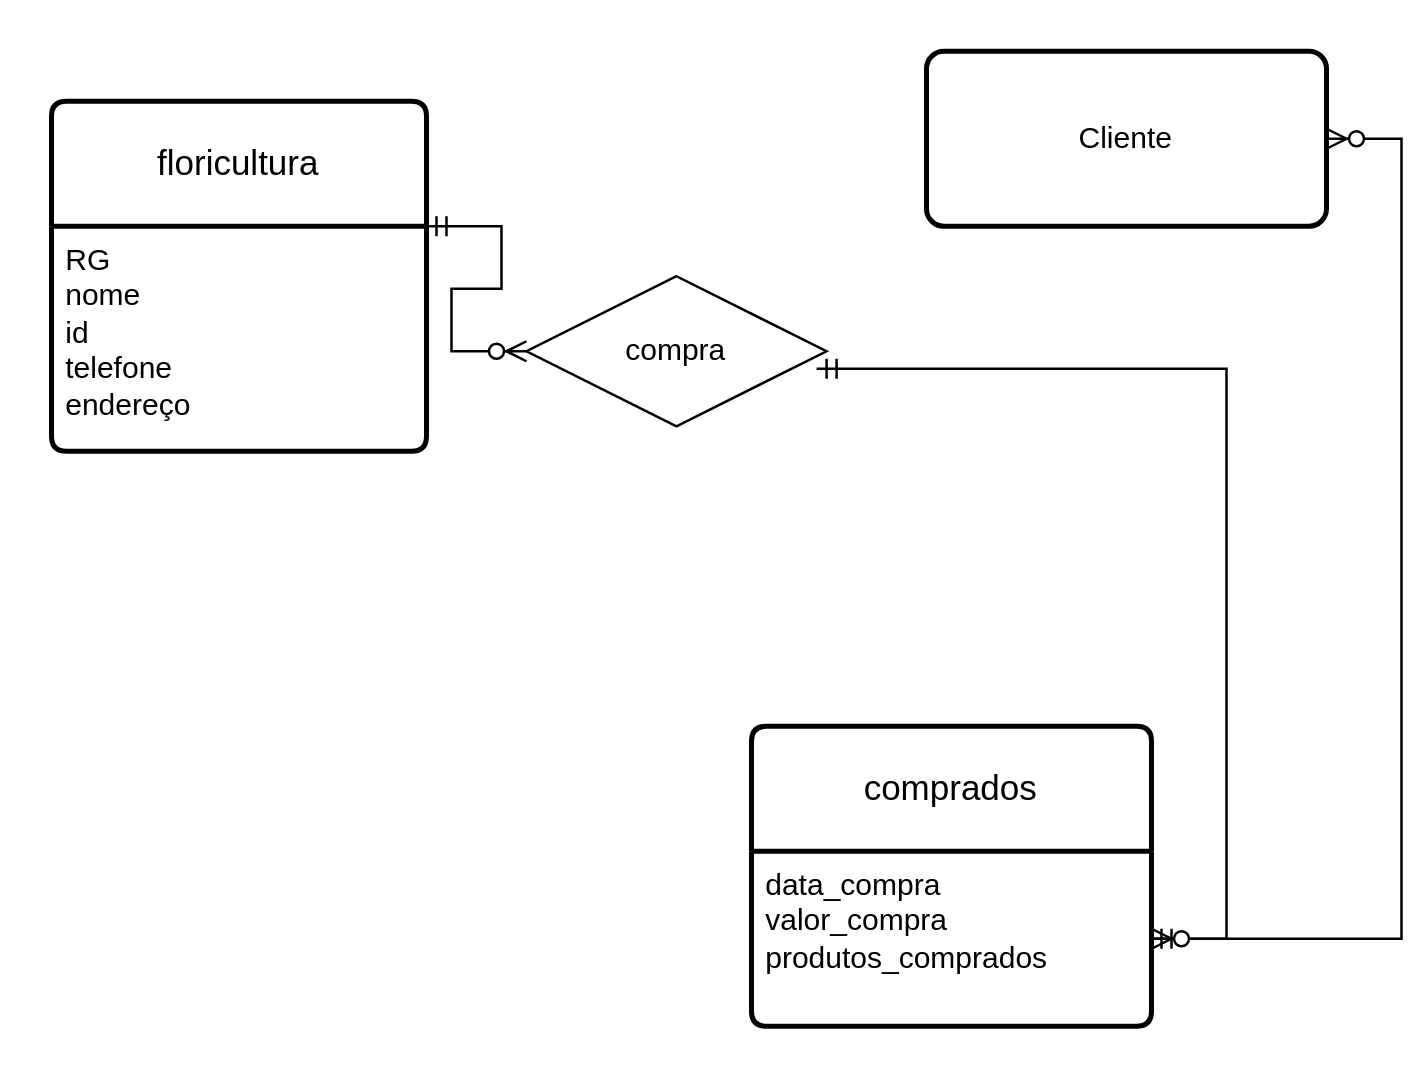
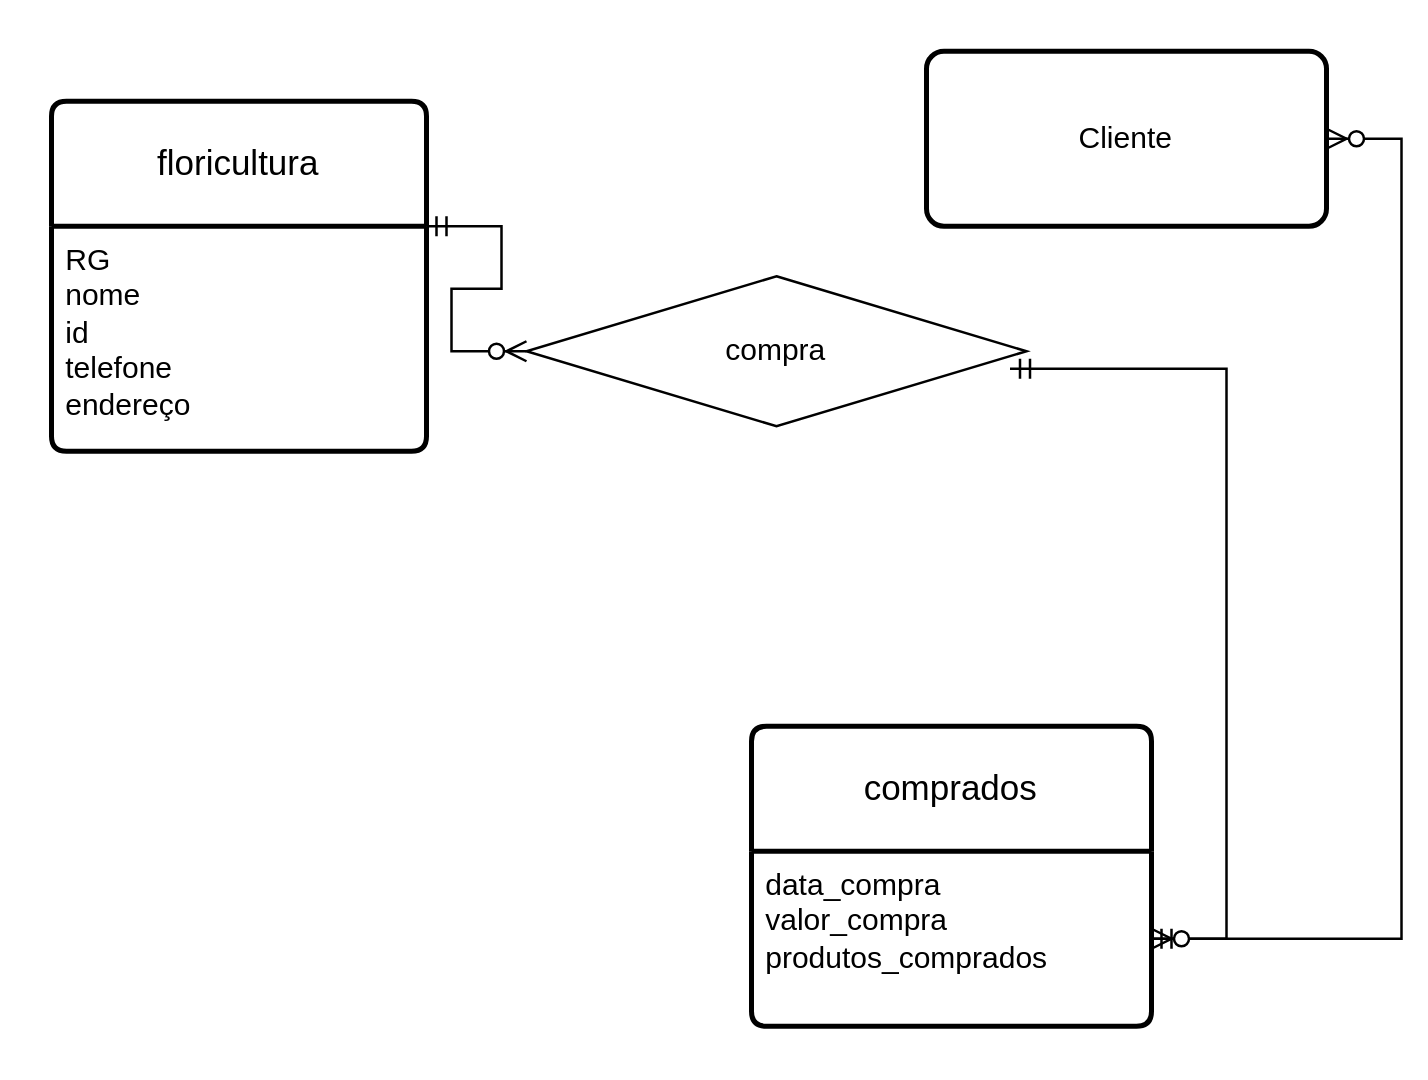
(676, 351) -> (776, 351)
